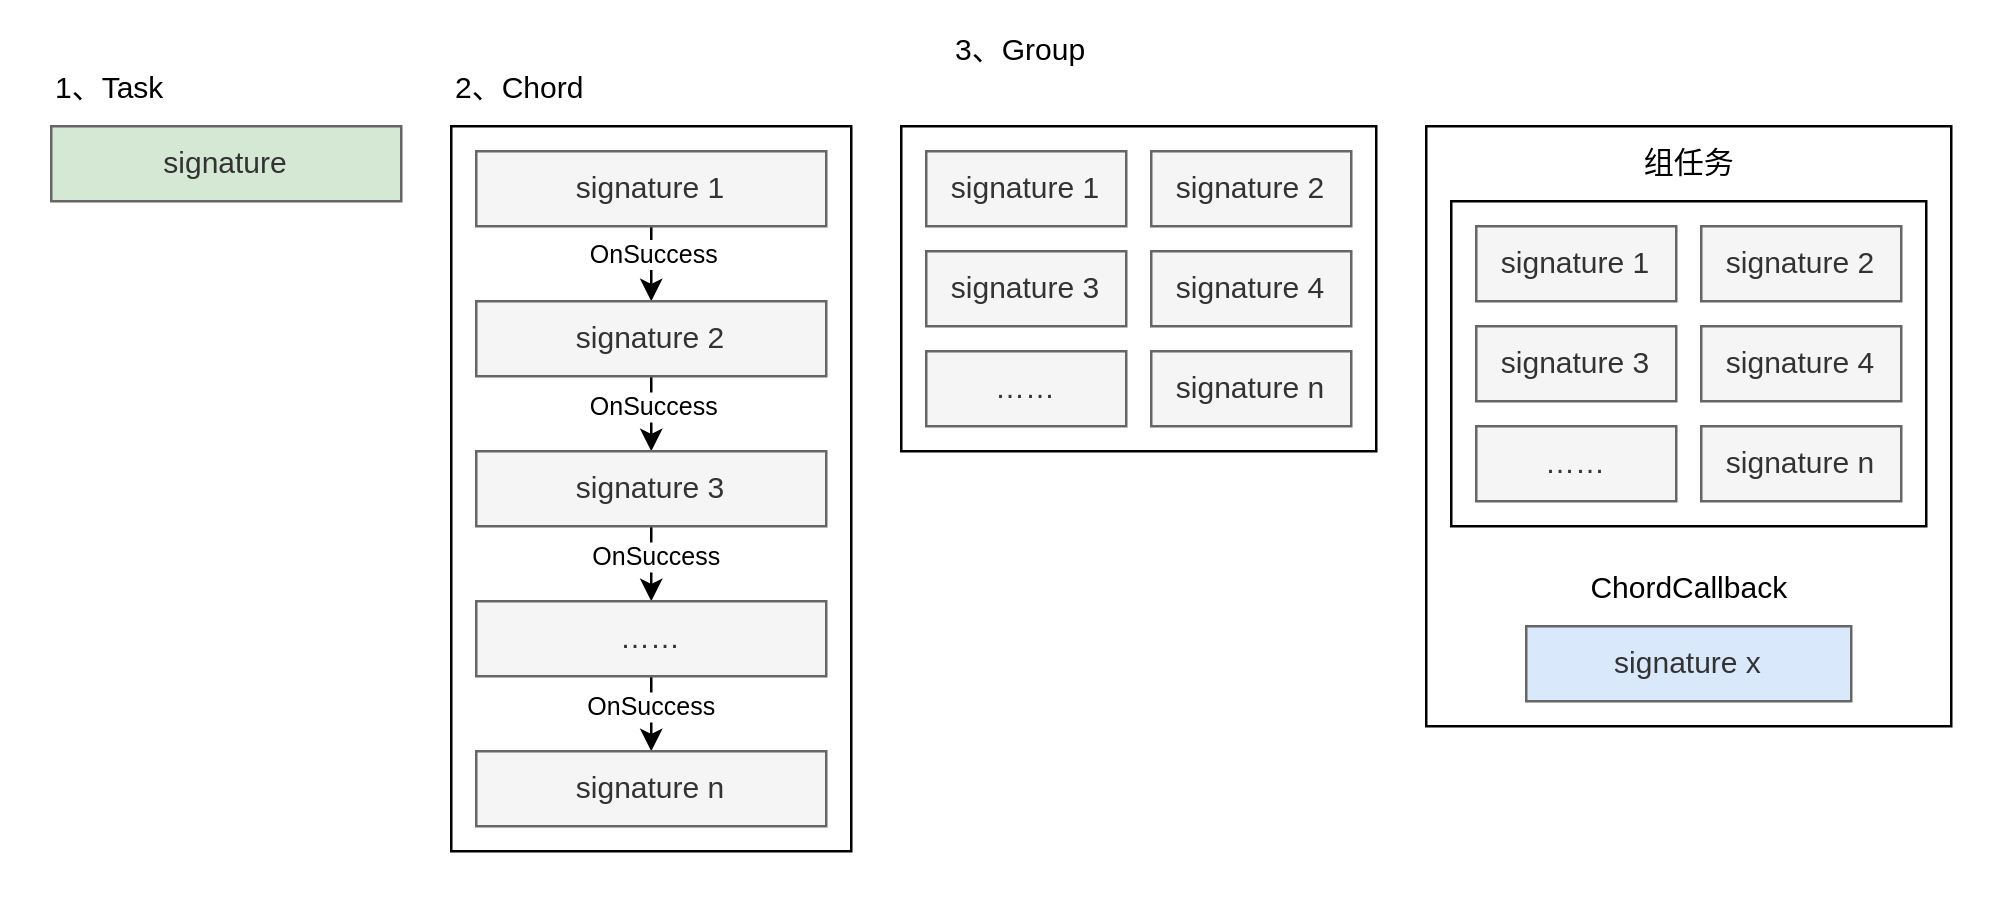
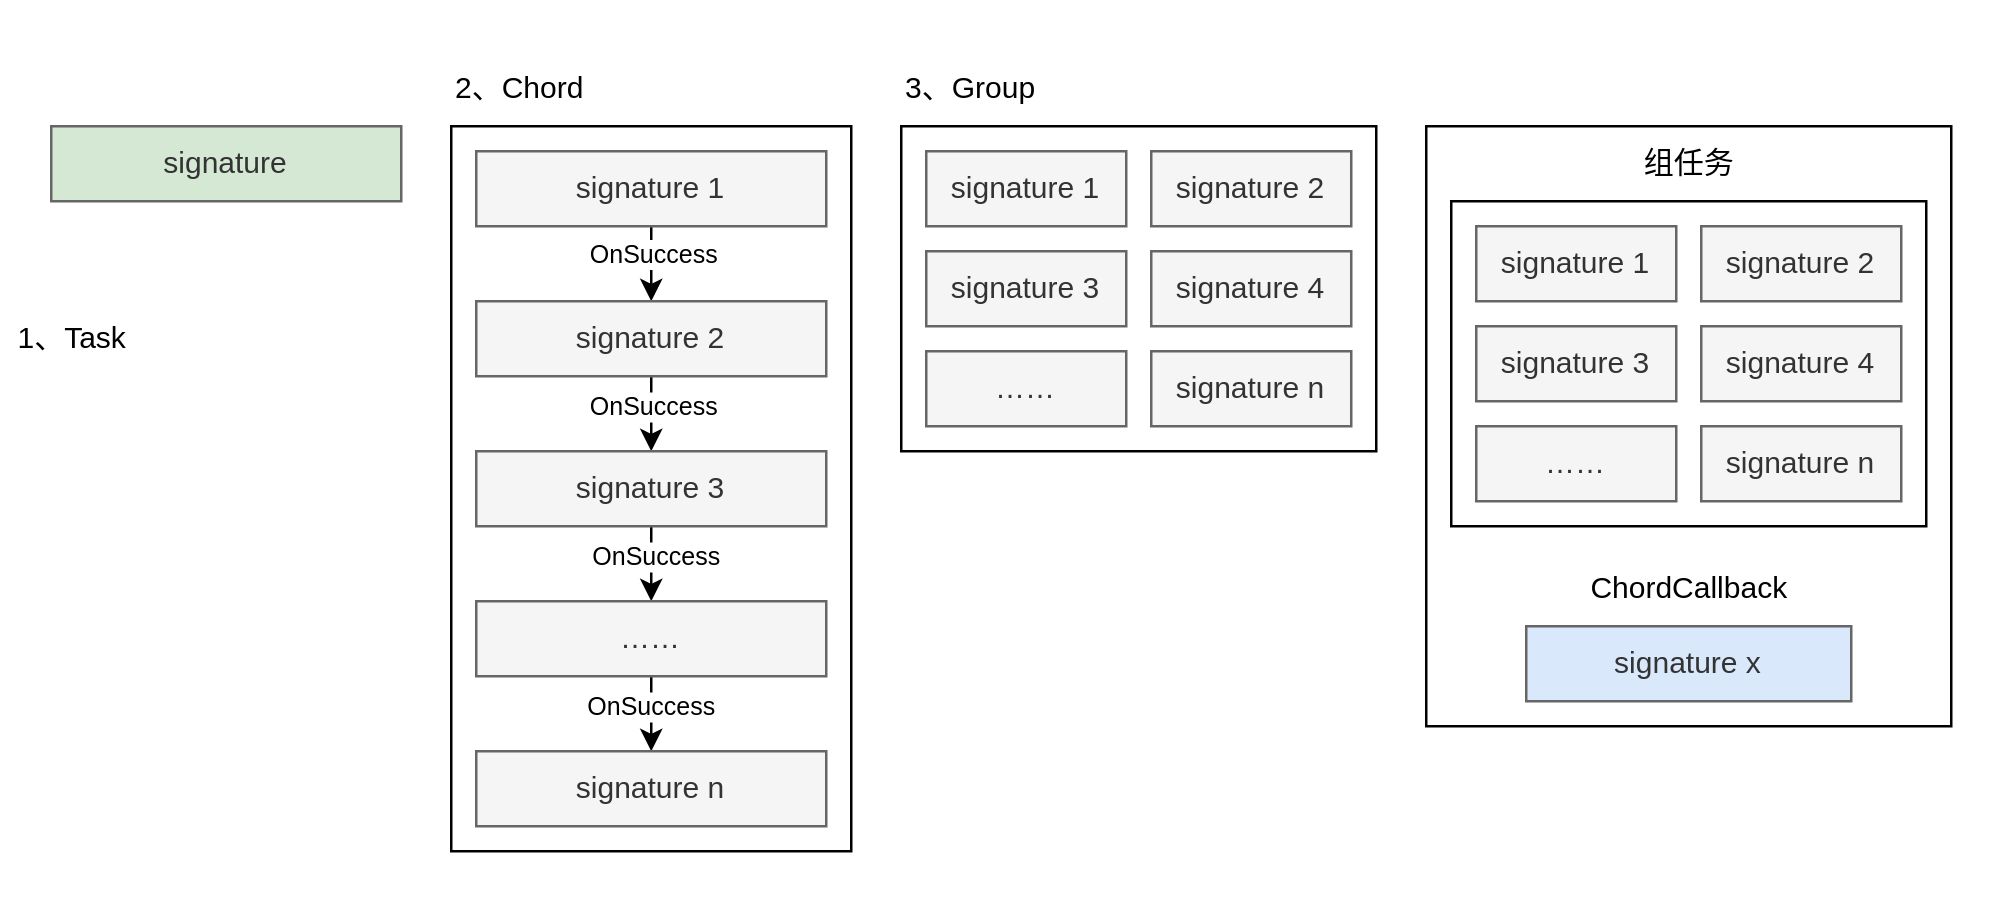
(1051, 51) -> (1001, 89)
(139, 89) -> (101, 339)
